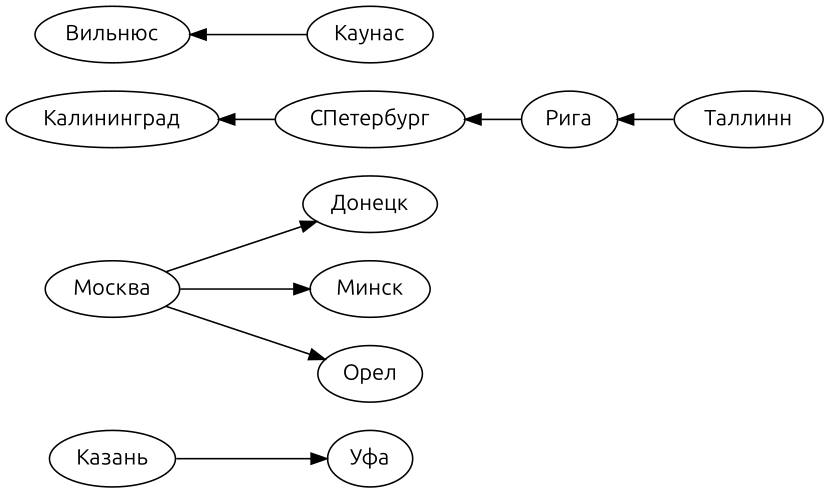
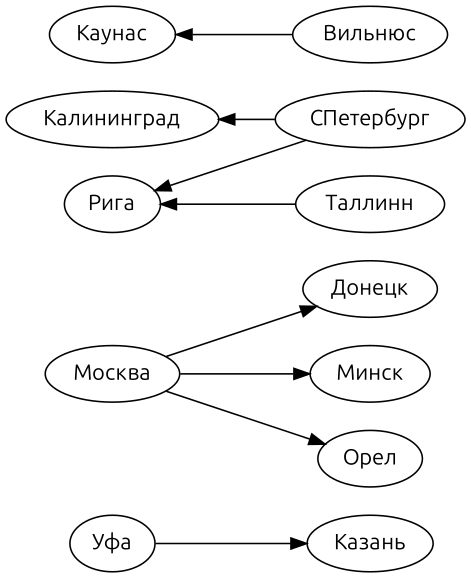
(257, 35) -> (242, 35)
(501, 119) -> (238, 163)
(244, 459) -> (223, 544)
